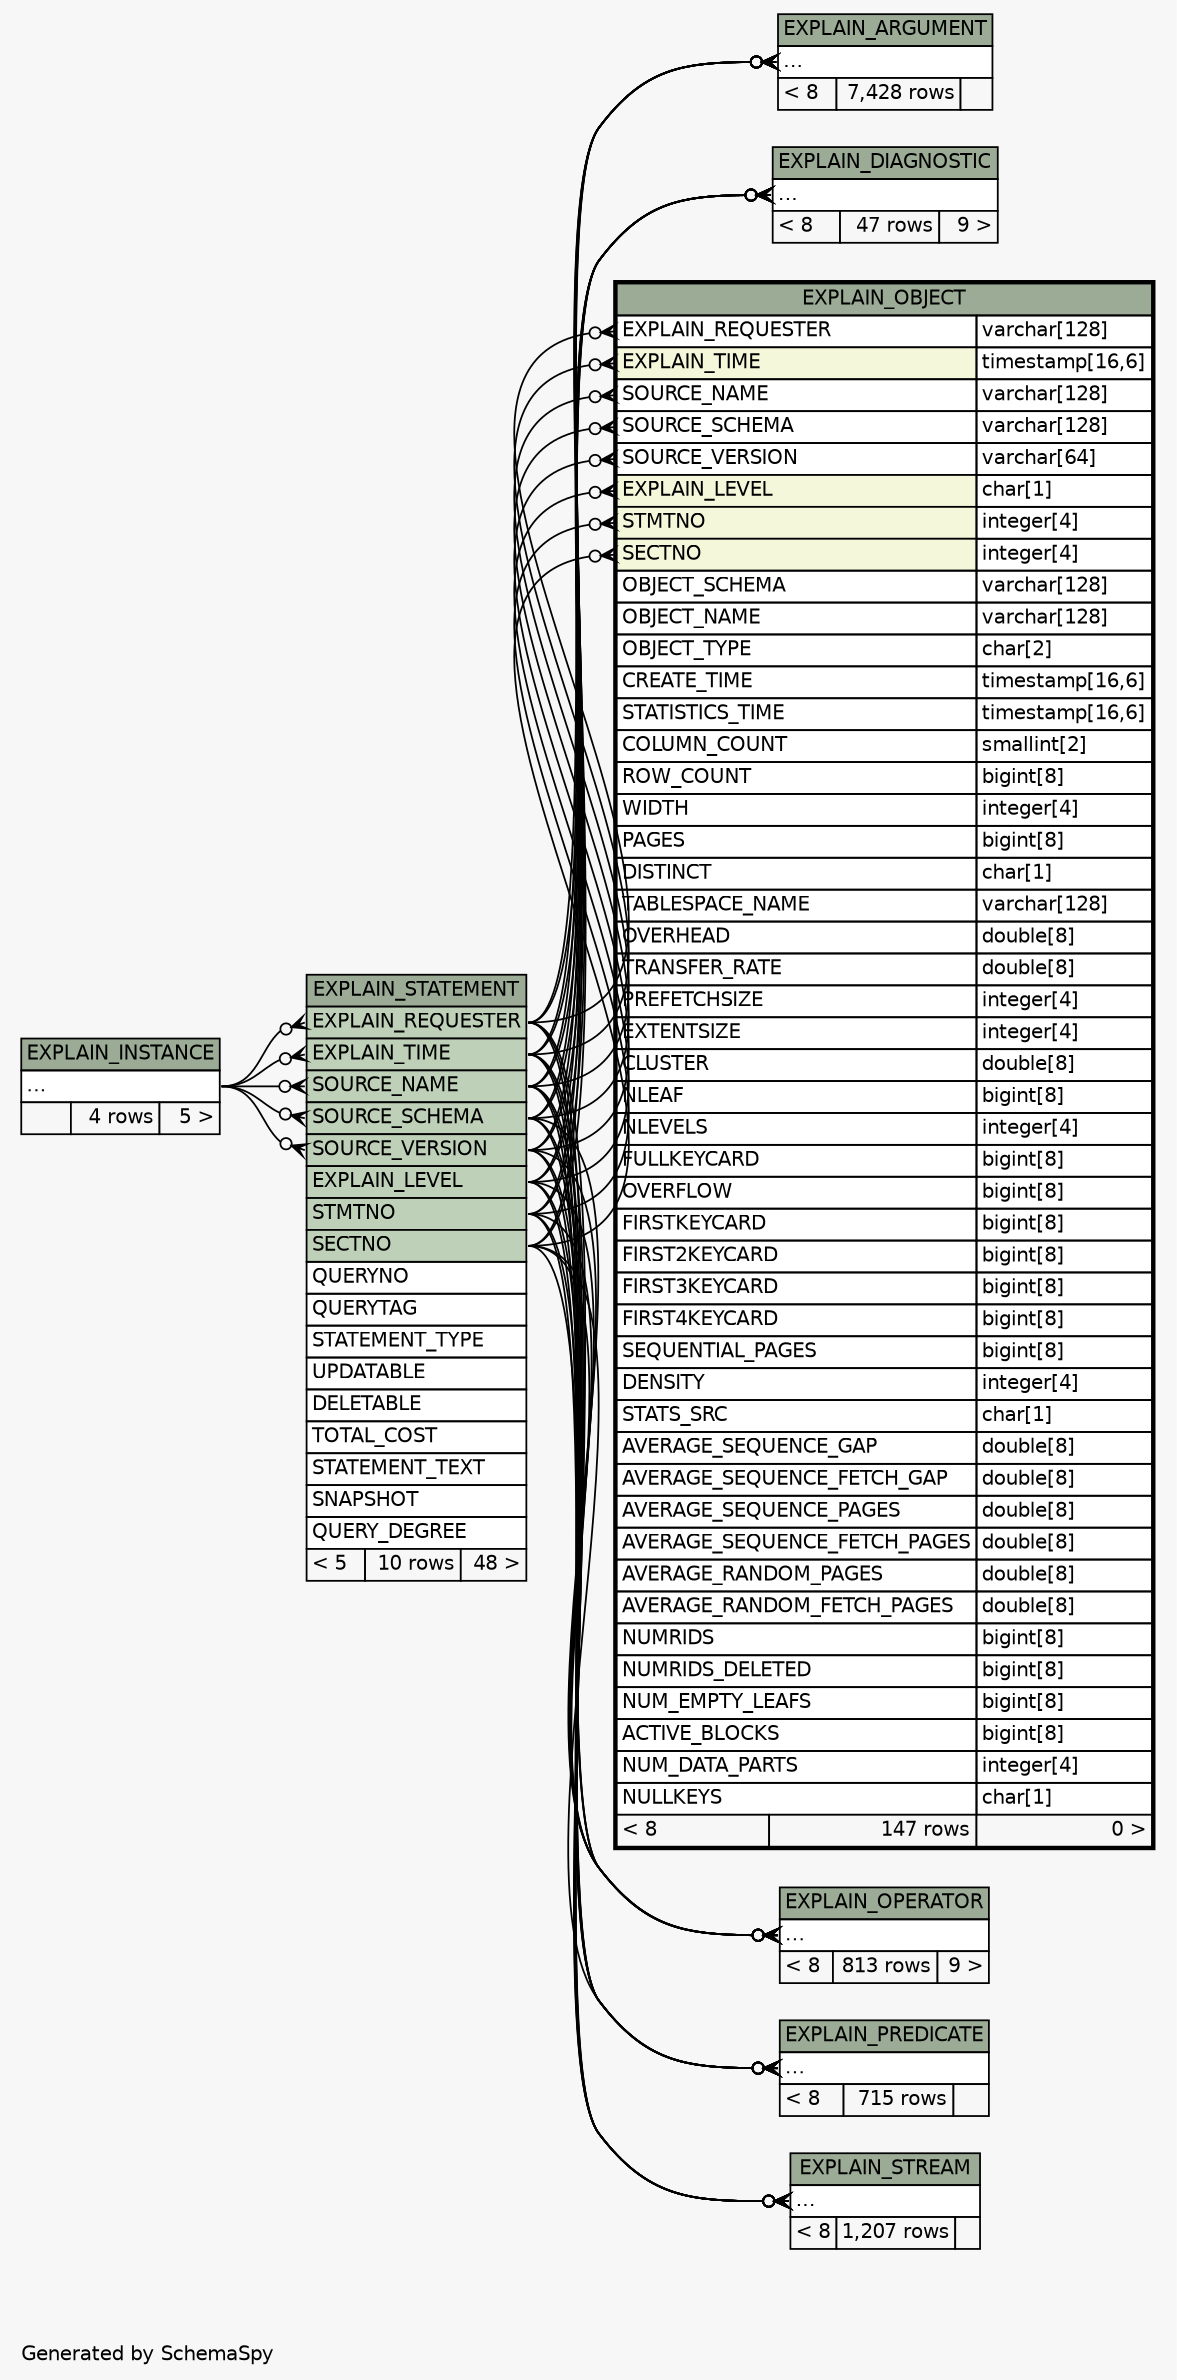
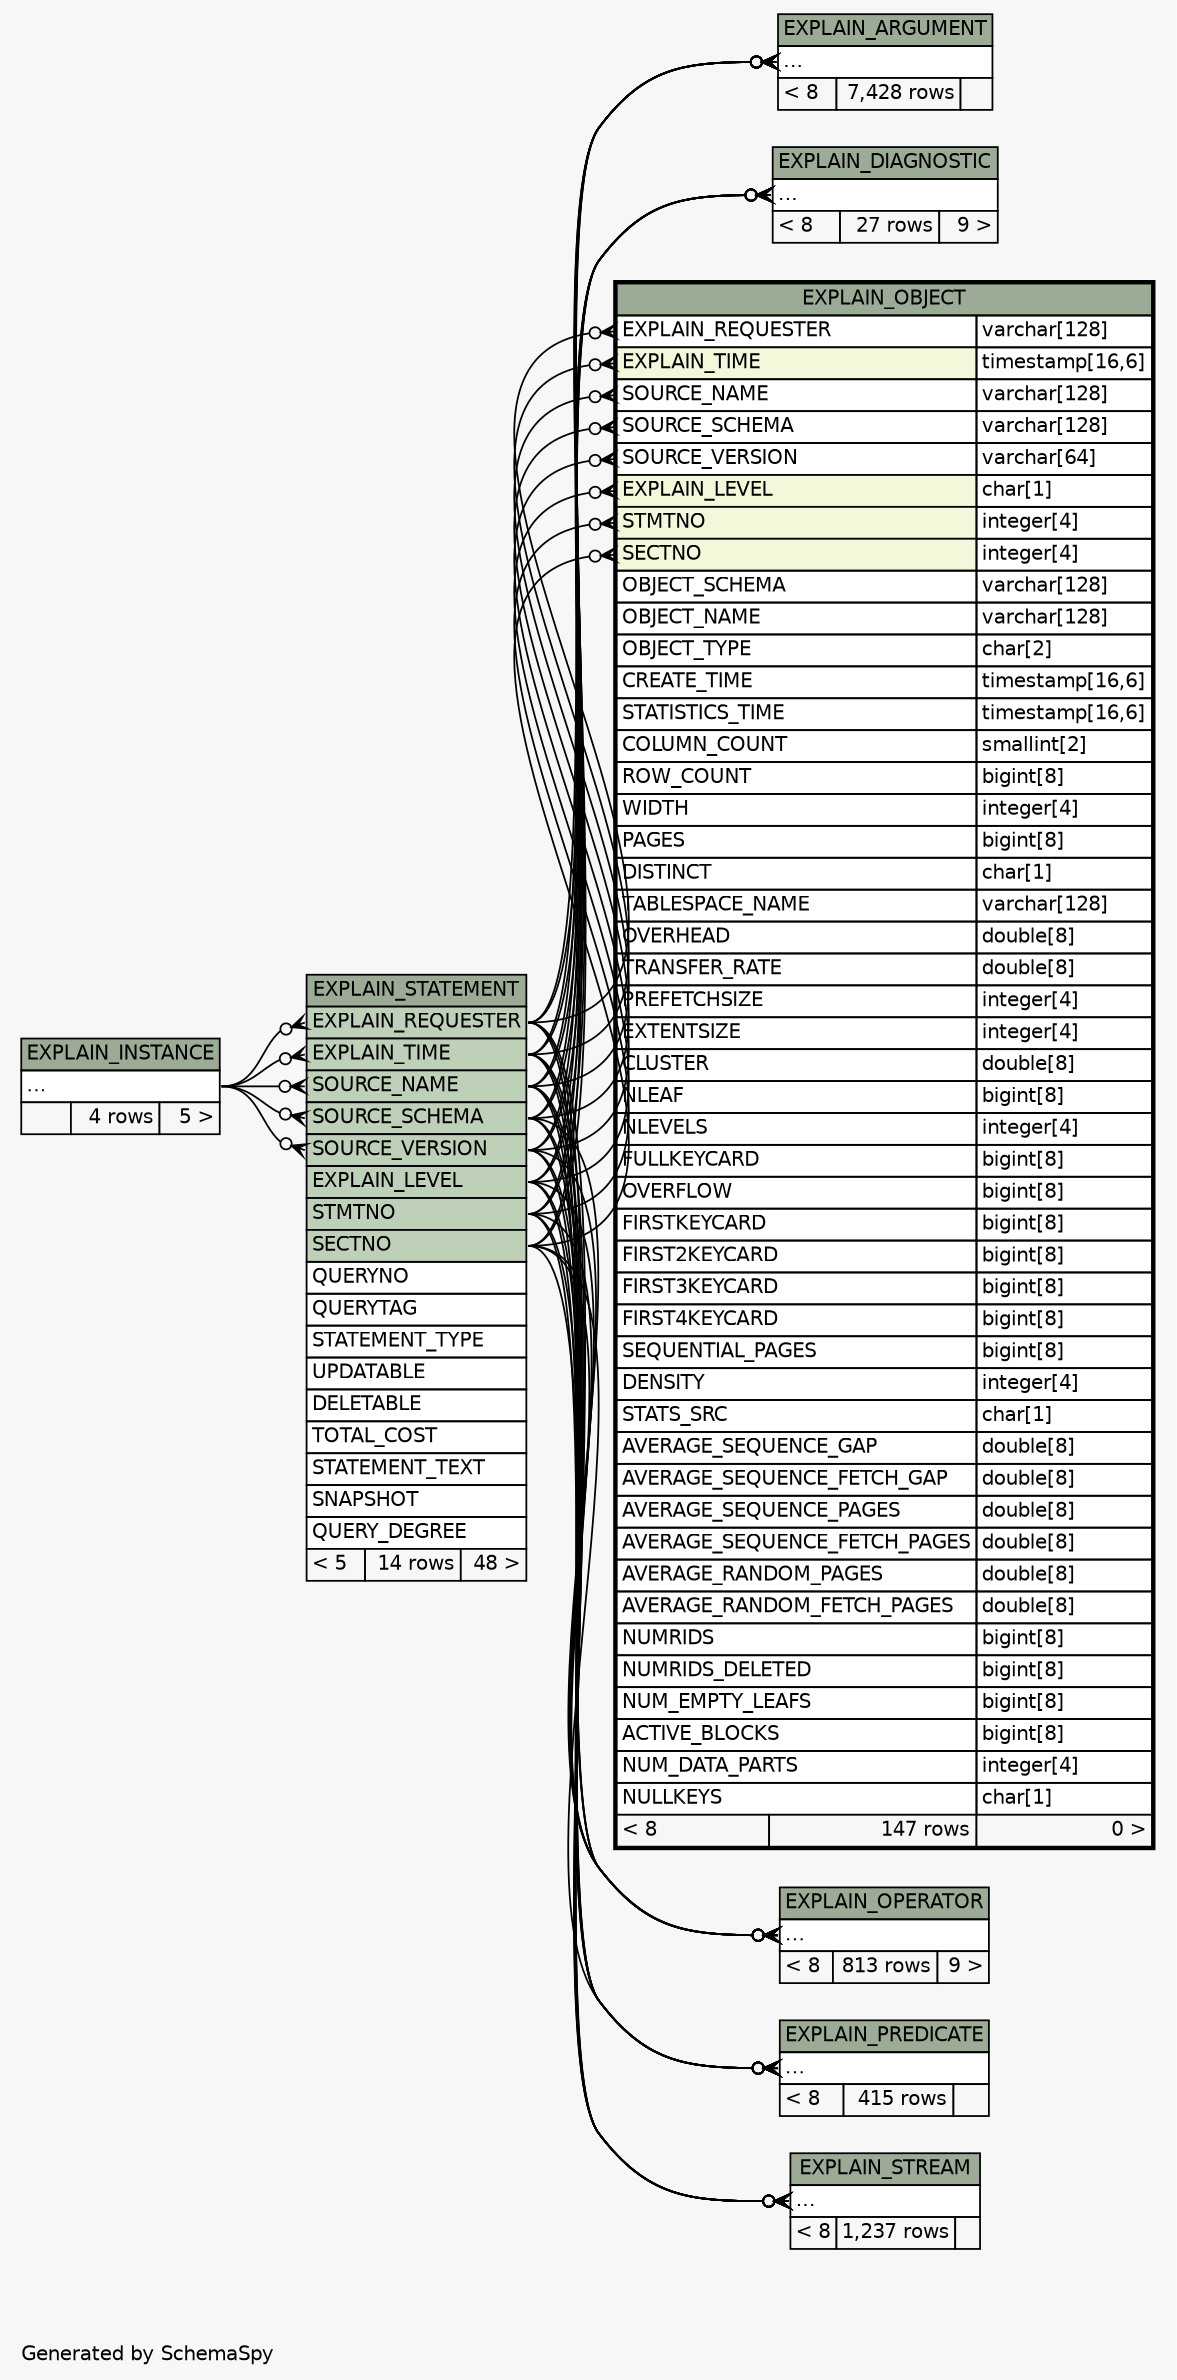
(895, 226) -> (895, 226)
(416, 1564) -> (416, 1564)
(903, 2099) -> (903, 2099)
(896, 2232) -> (896, 2232)
